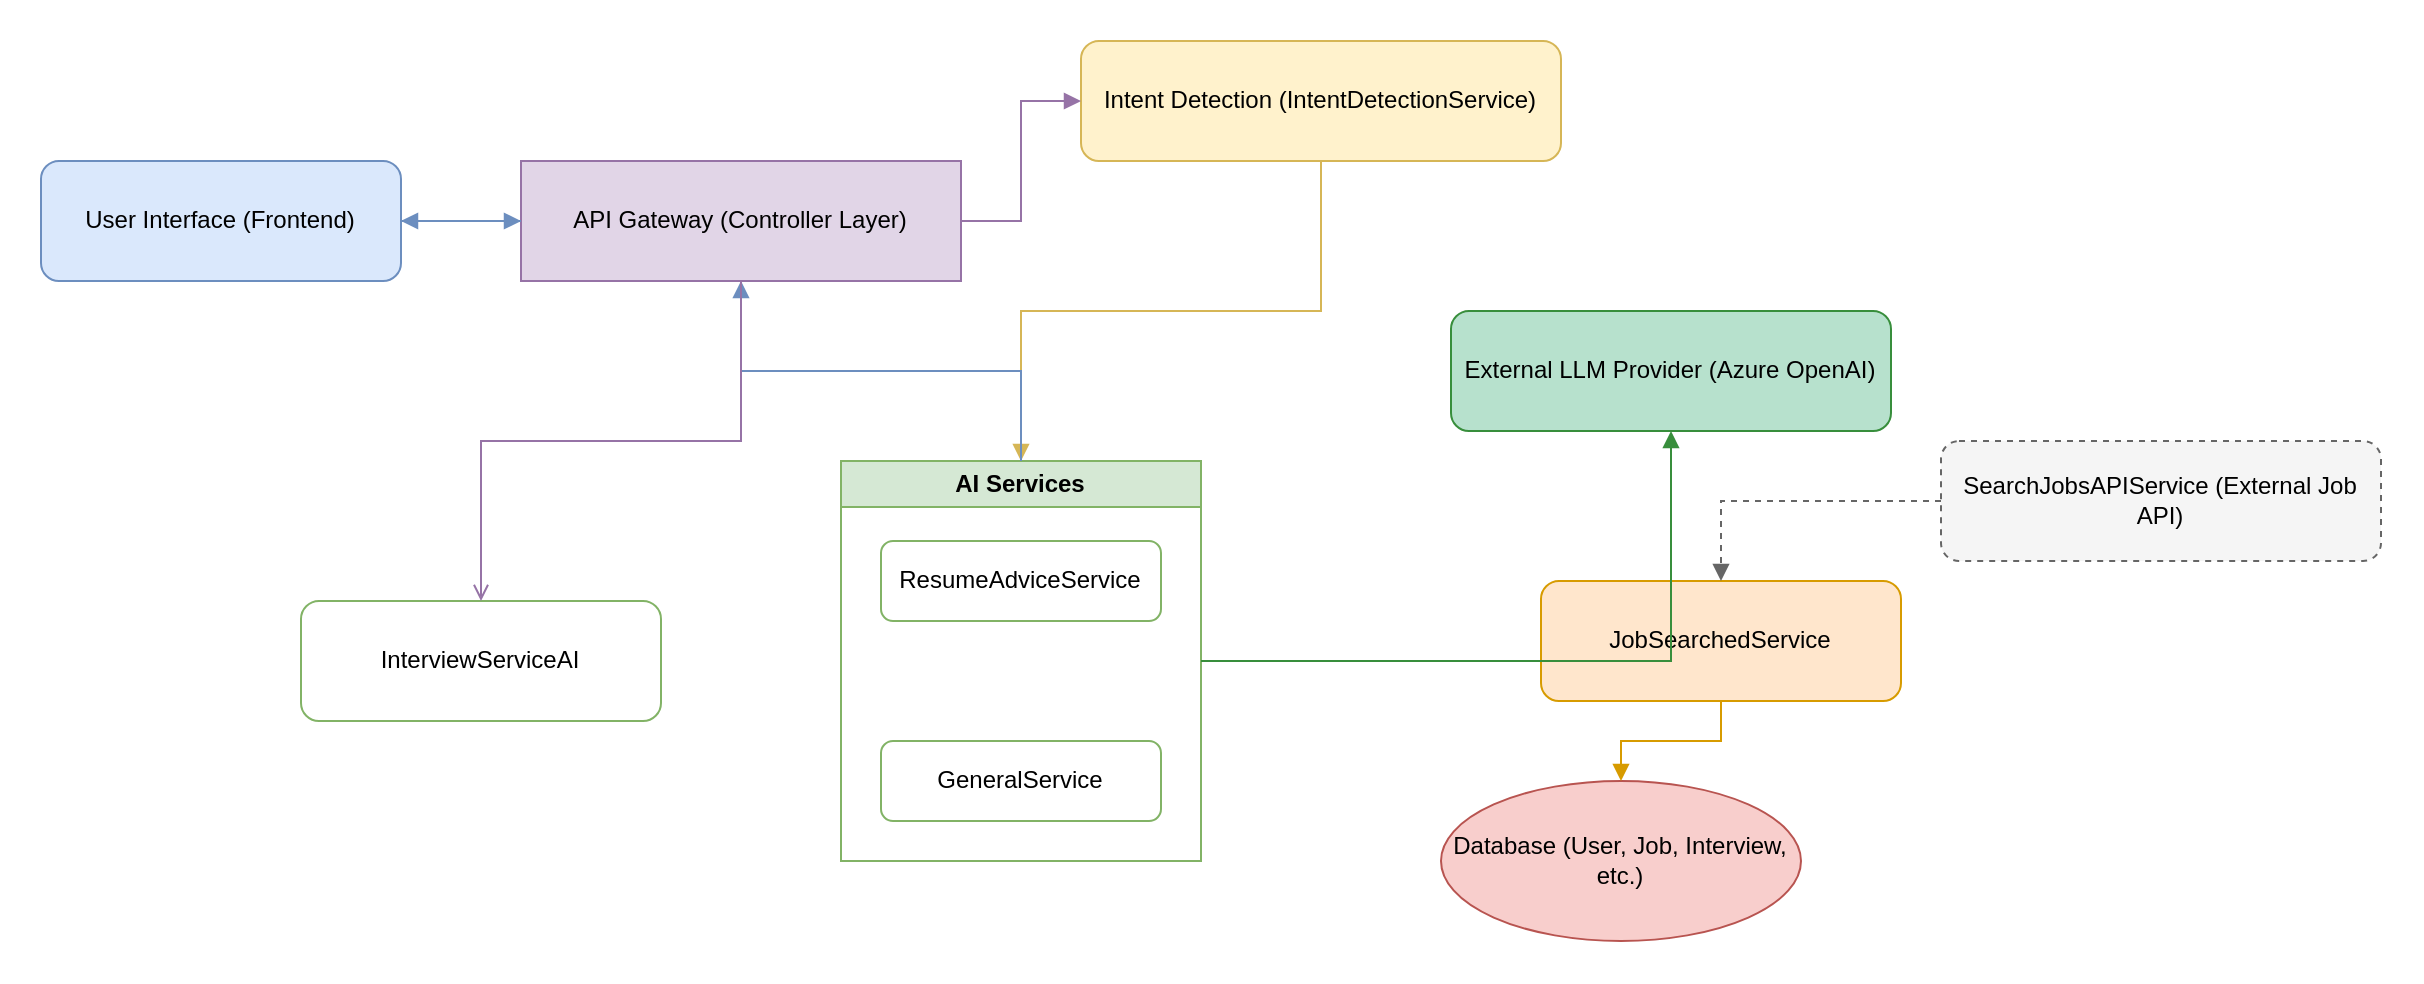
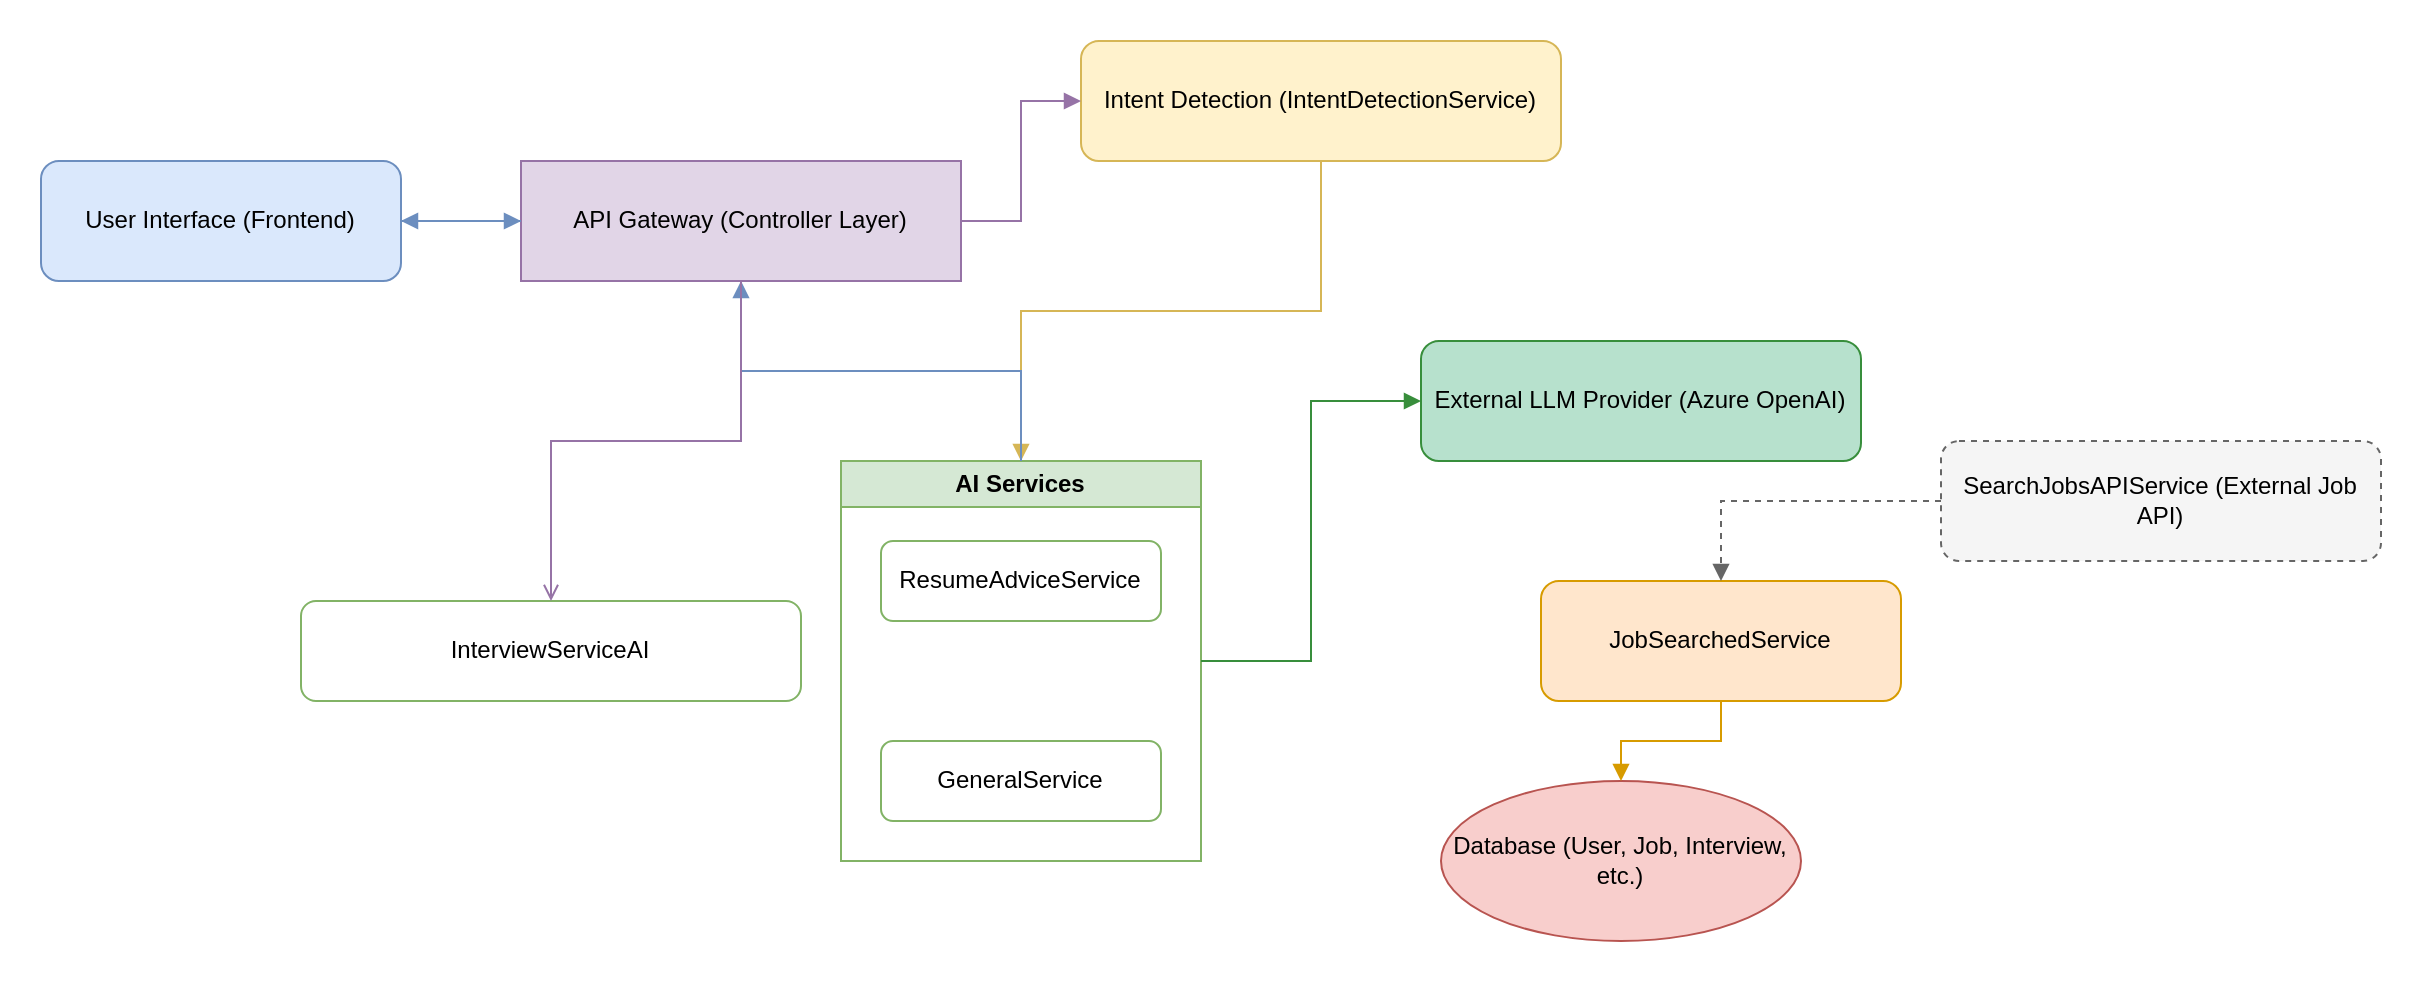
(1671, 371) -> (1641, 401)
(481, 661) -> (551, 651)
